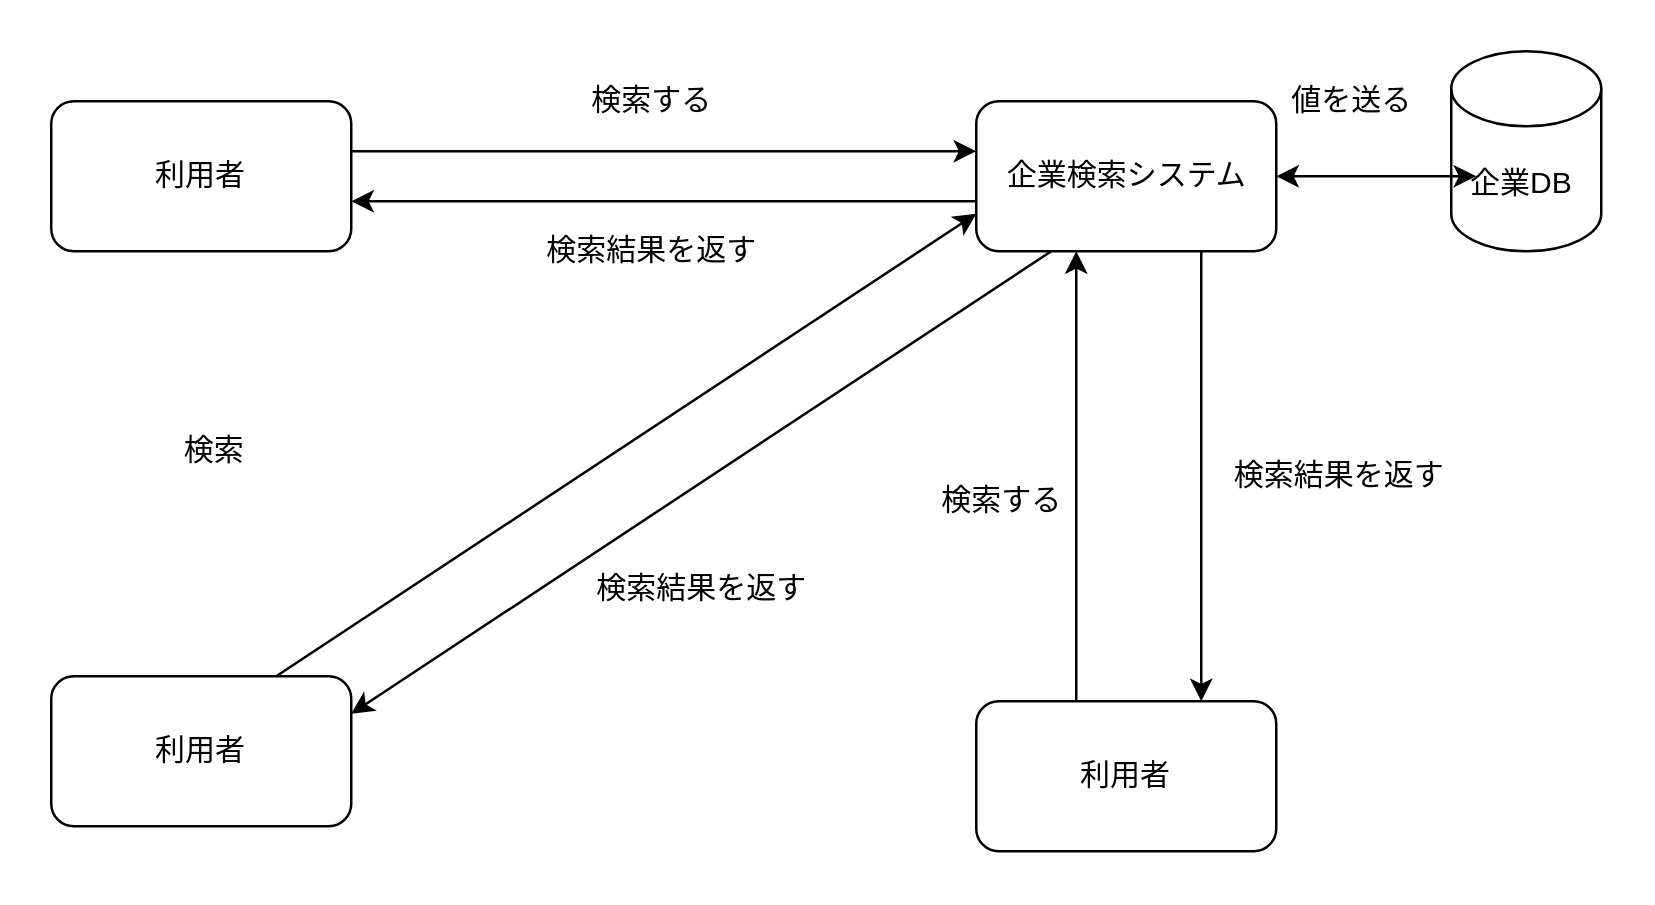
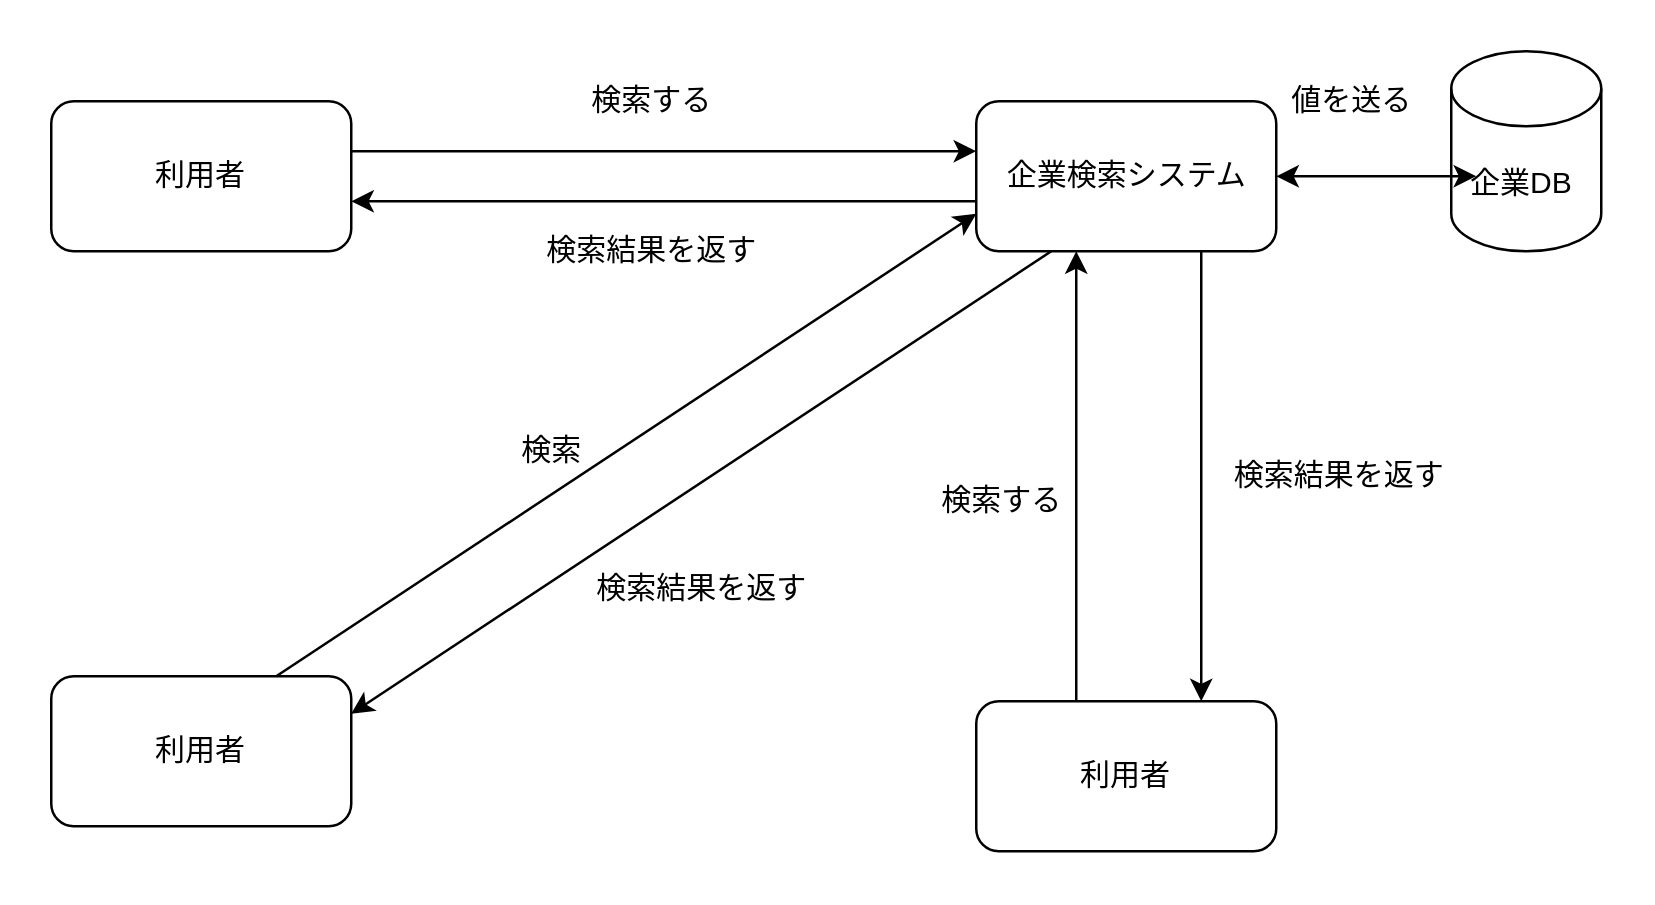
(214, 451) -> (551, 451)
